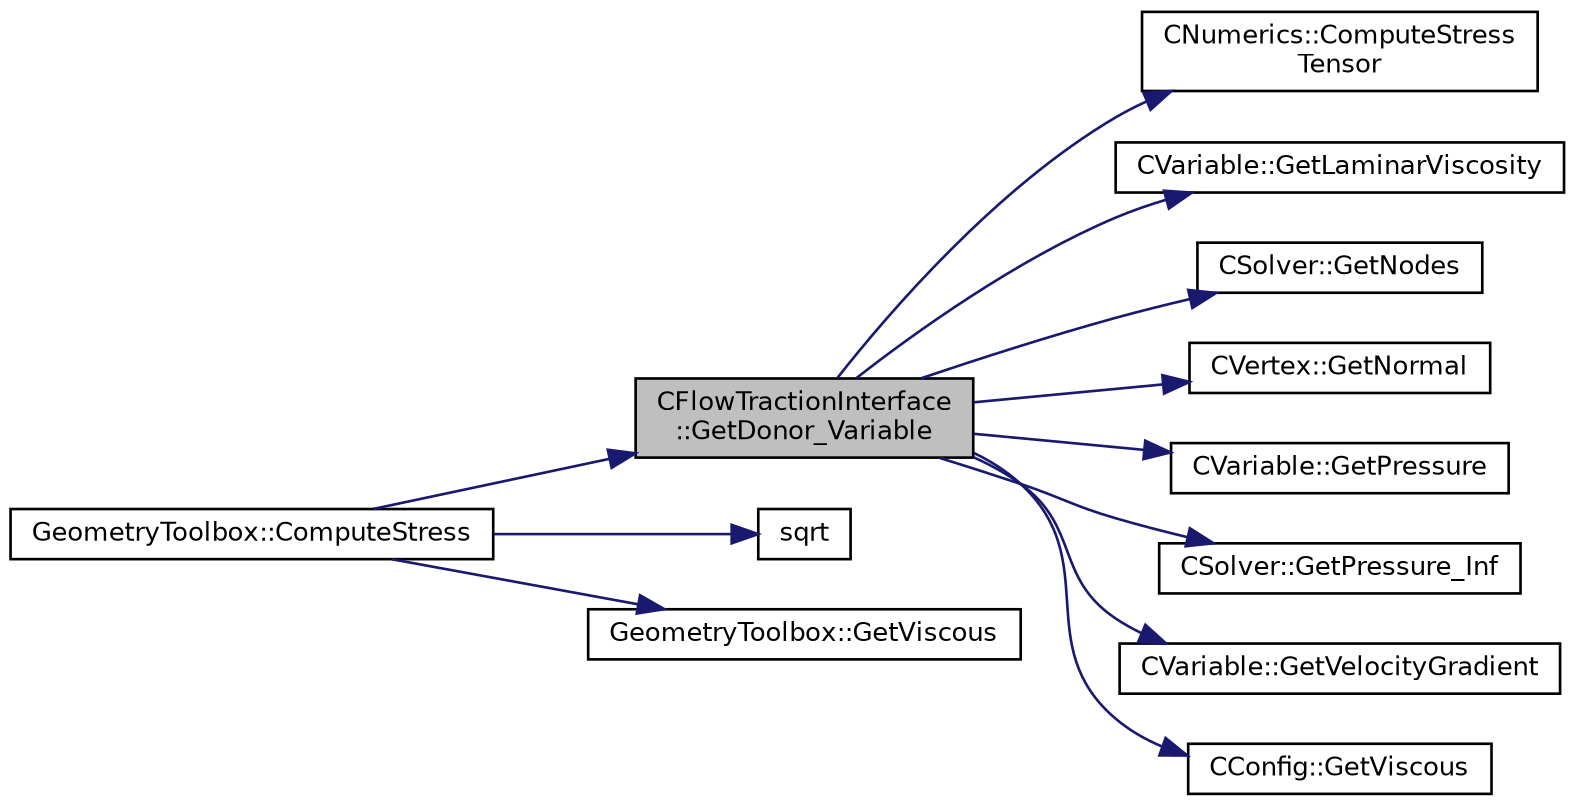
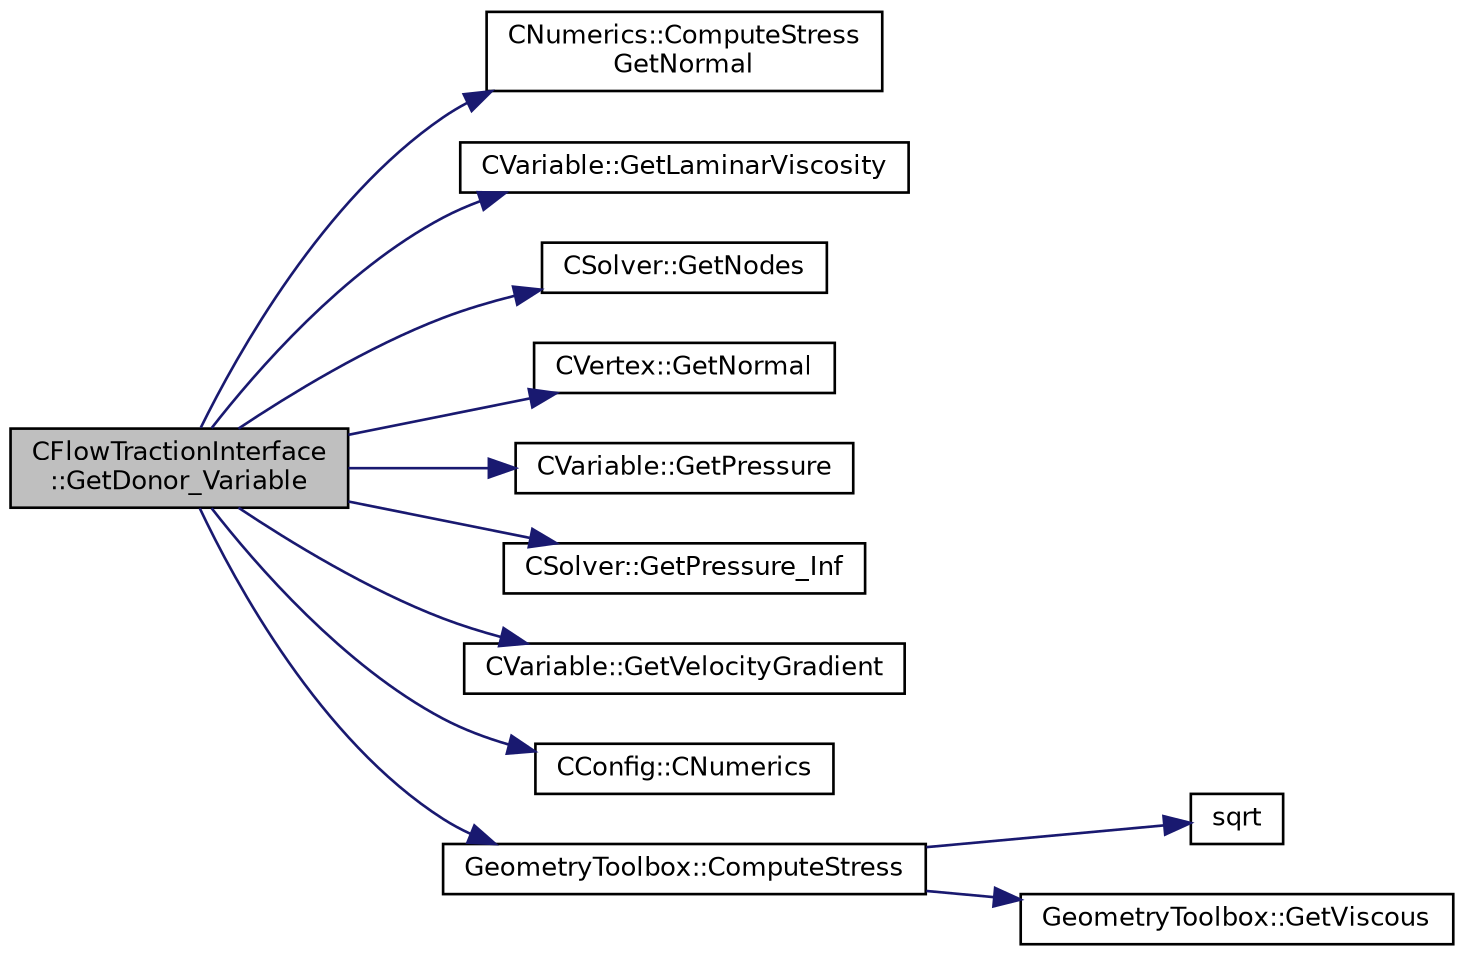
(1340, 51) -> (684, 51)
(491, 484) -> (311, 692)
(1340, 769) -> (684, 769)
